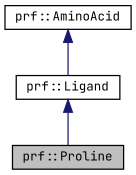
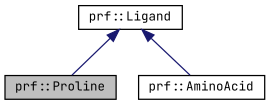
(68, 59) -> (171, 57)
